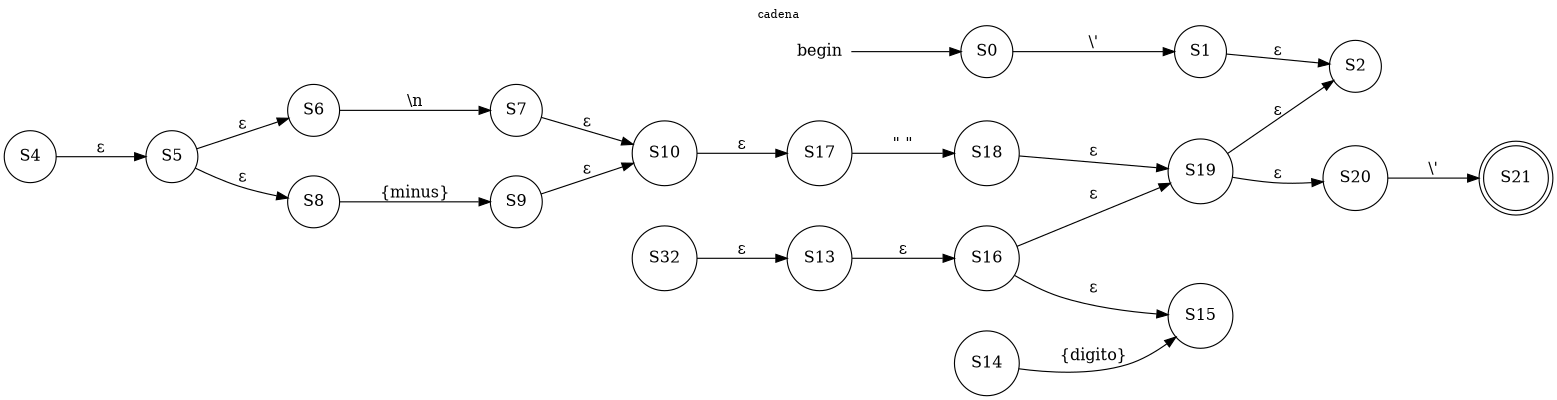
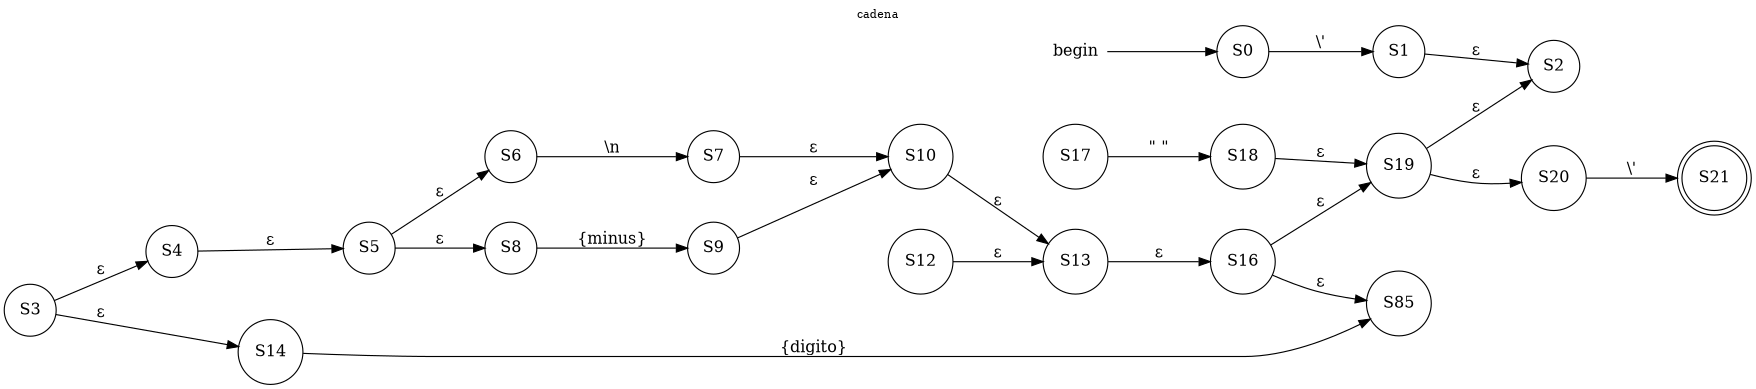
(736, 153) -> (993, 206)
(665, 258) -> (921, 262)
none -> (30, 310)
(1201, 316) -> (1399, 303)
